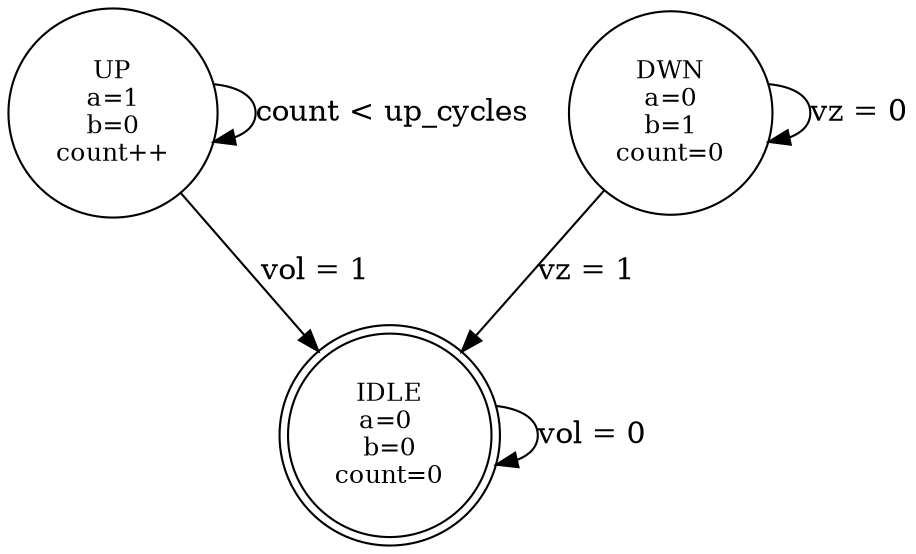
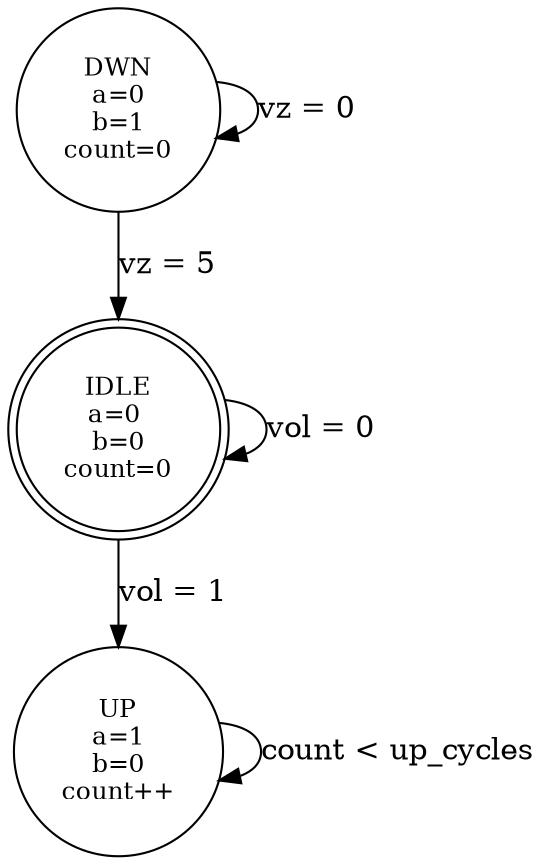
(242, 264) -> (118, 583)
(586, 271) -> (167, 265)
